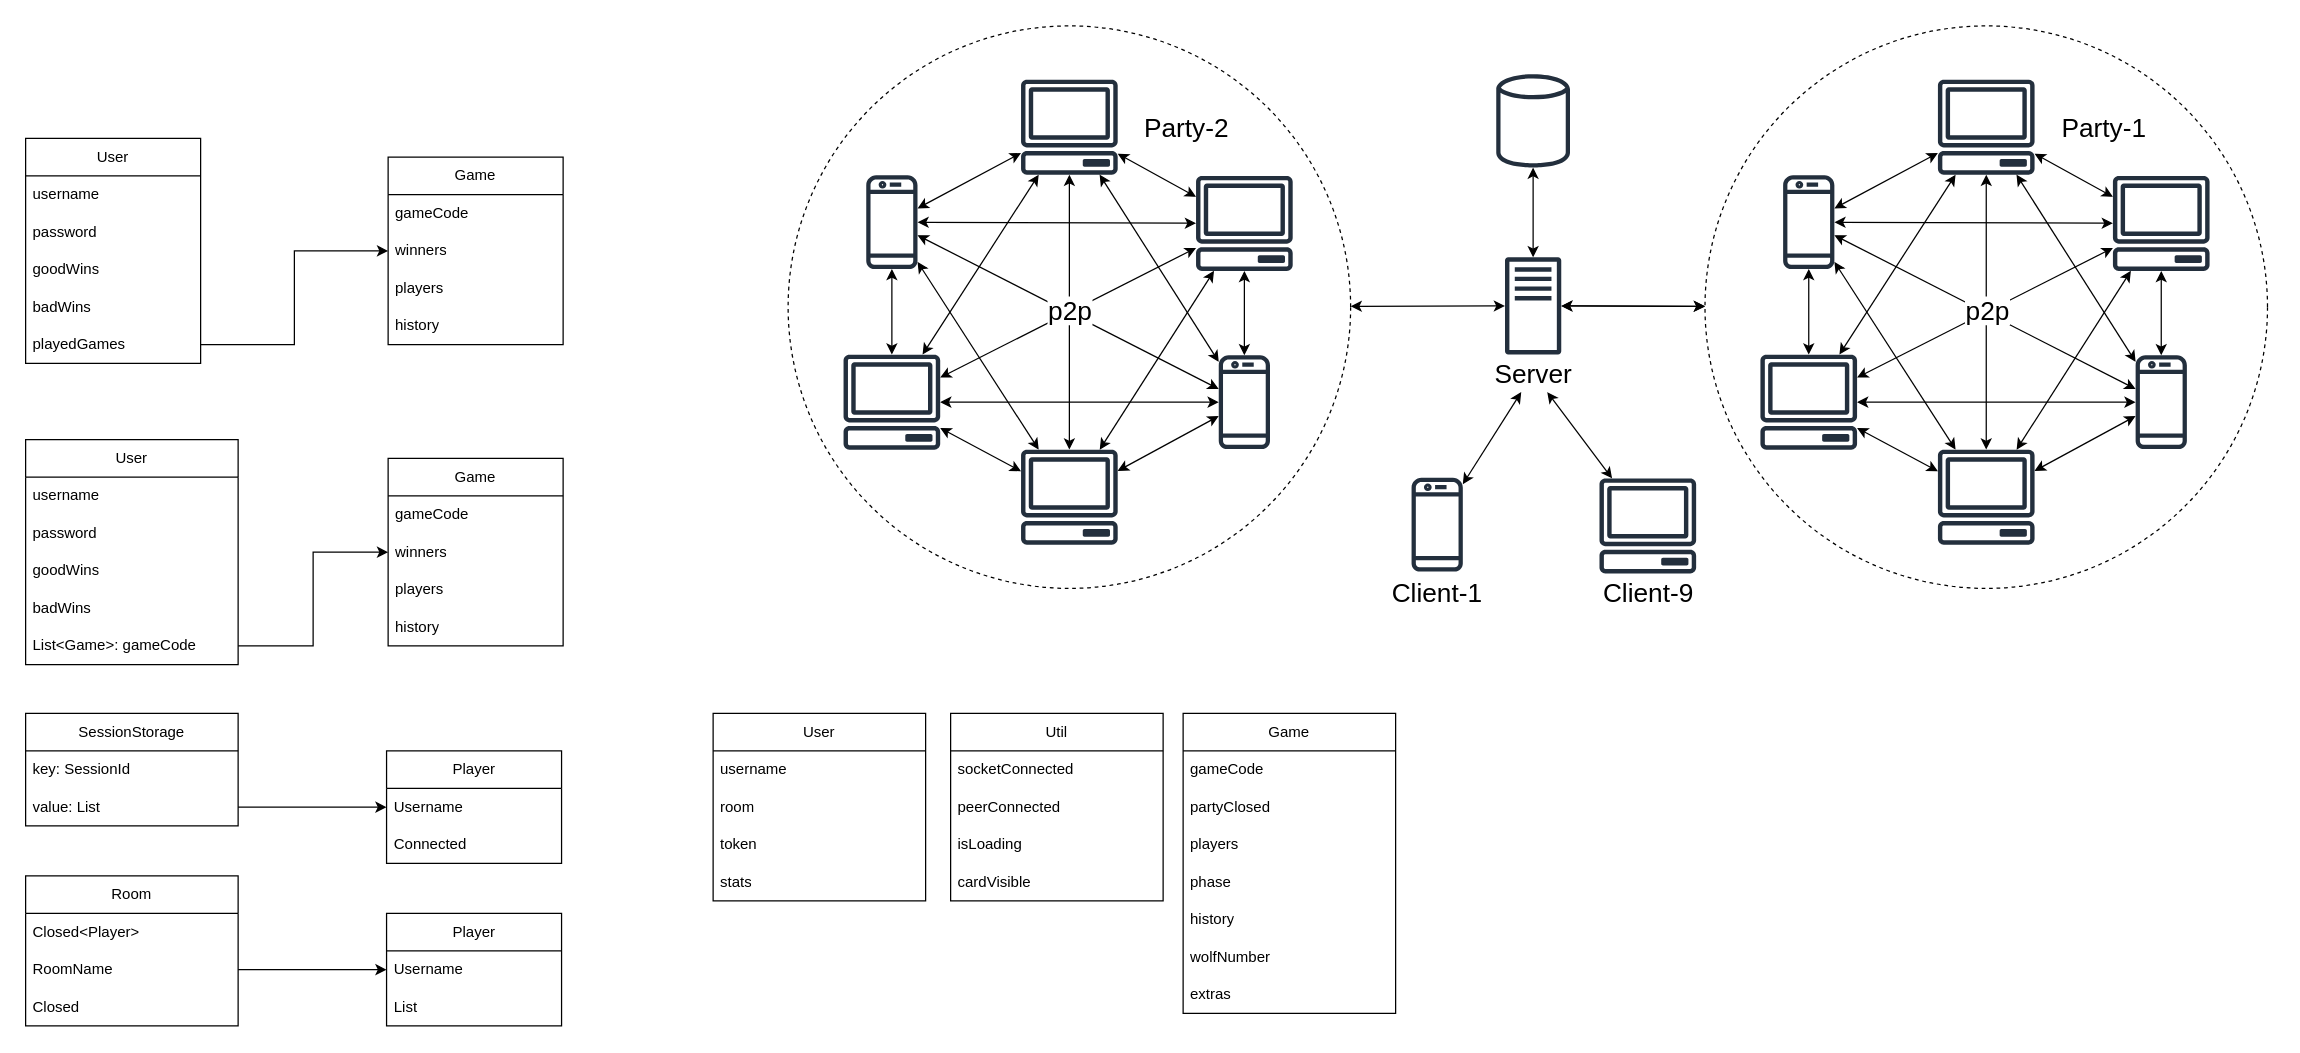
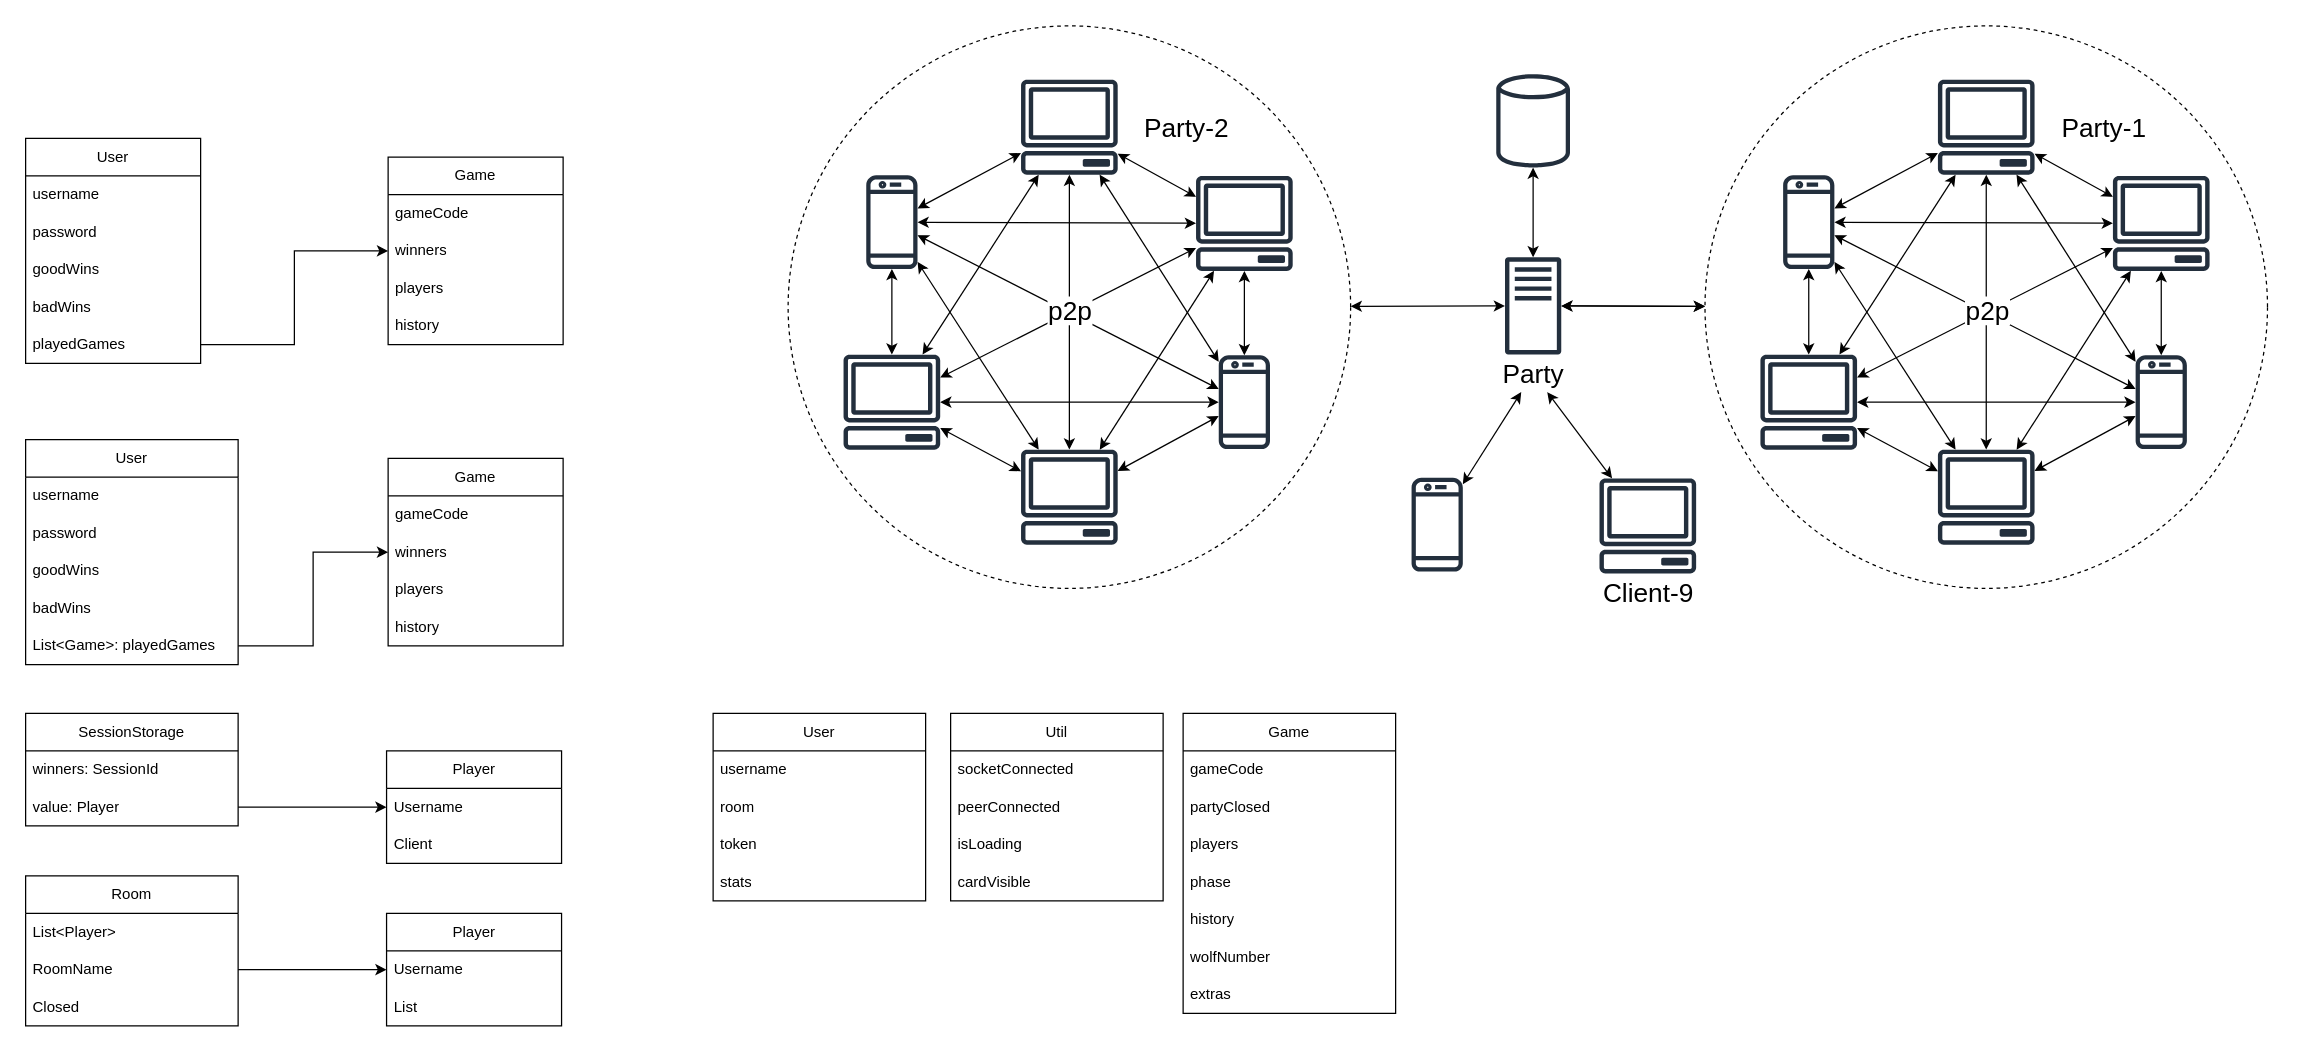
(1534, 373) -> (1534, 373)
(1437, 592) -> none
(111, 646) -> (122, 646)
(86, 769) -> (101, 769)
(72, 807) -> (80, 807)
(432, 844) -> (416, 844)
(88, 932) -> (80, 932)
